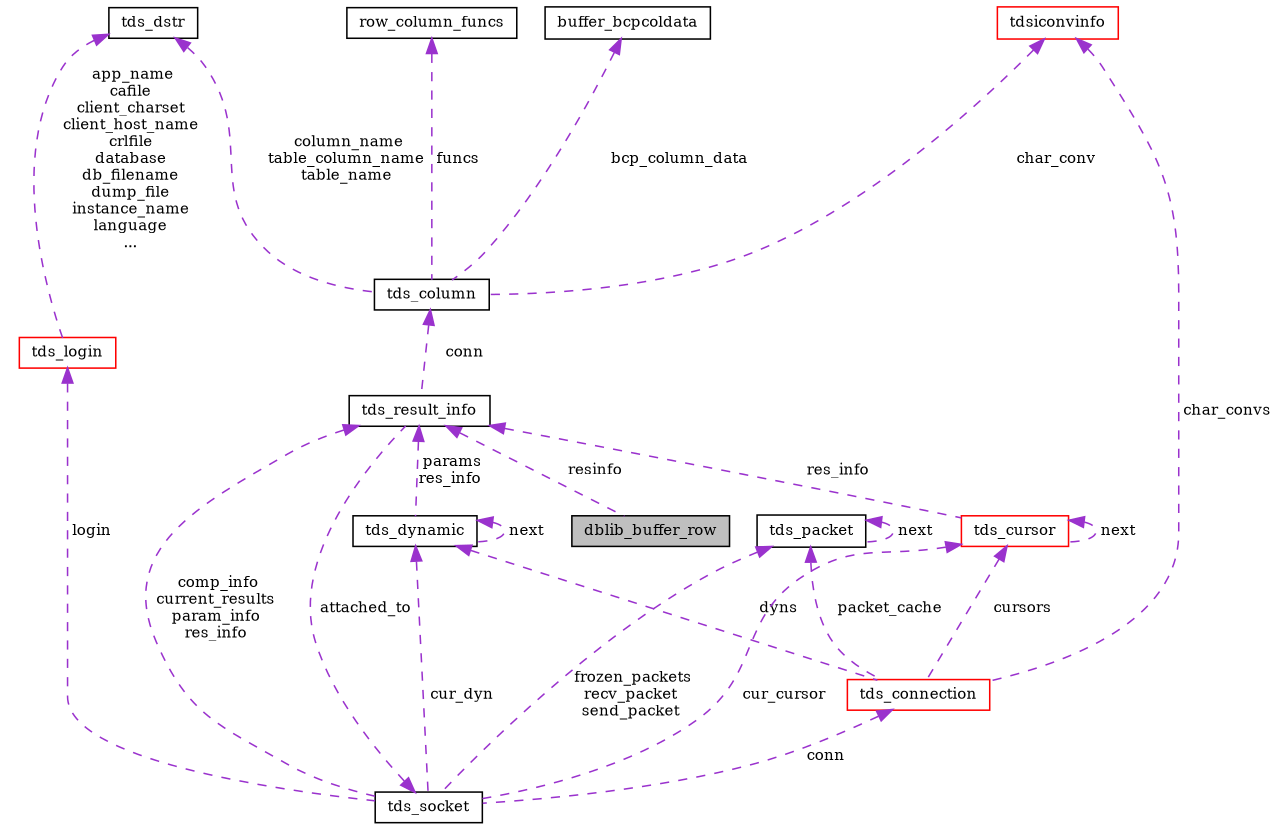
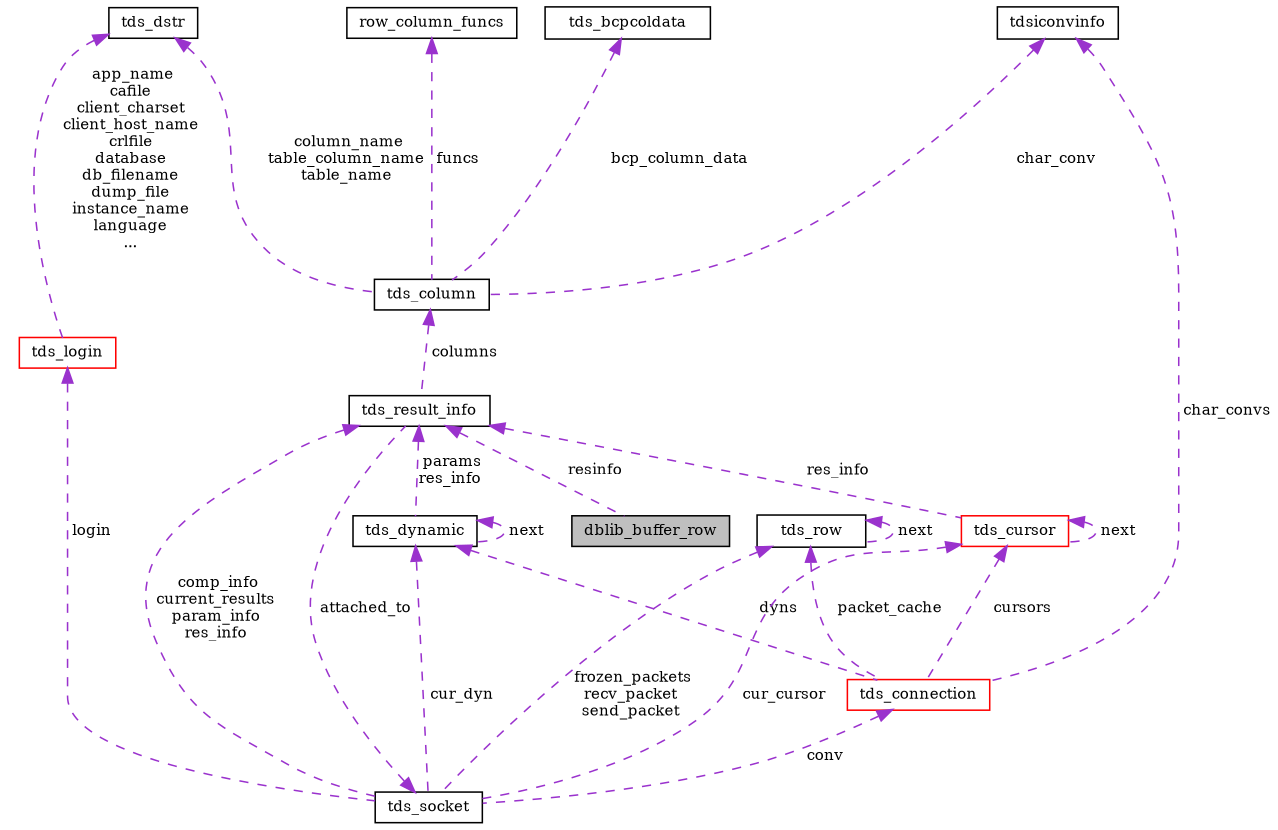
(628, 23) -> (628, 23)
(1058, 23) -> (1058, 23)
(462, 353) -> (462, 353)
(811, 531) -> (811, 531)
(824, 756) -> (824, 756)
